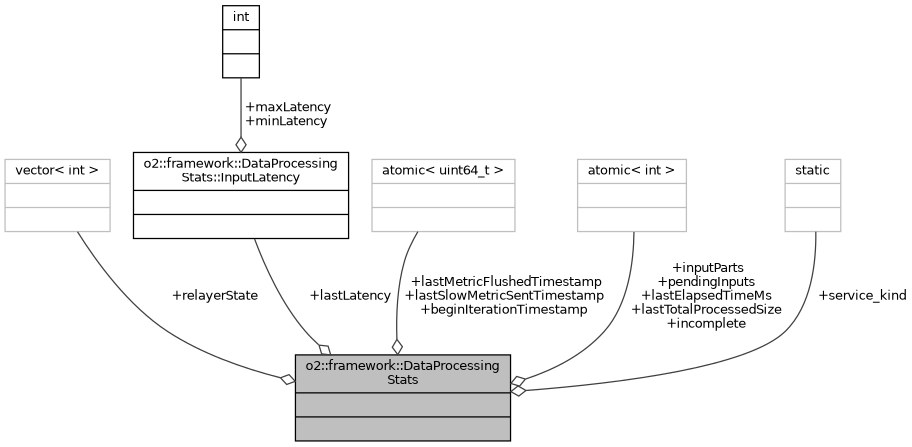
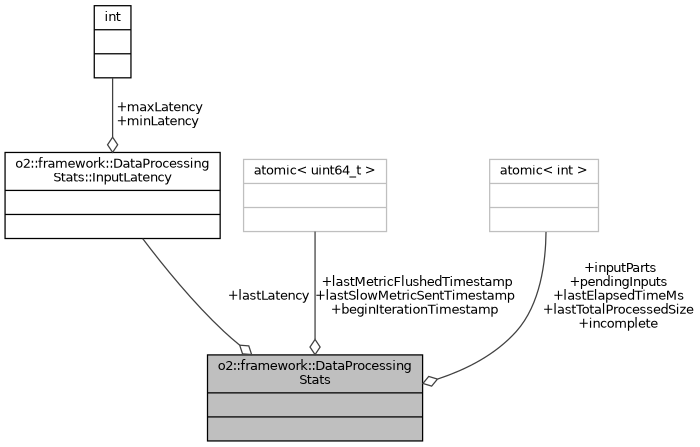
(58, 195) -> none
(813, 195) -> none
